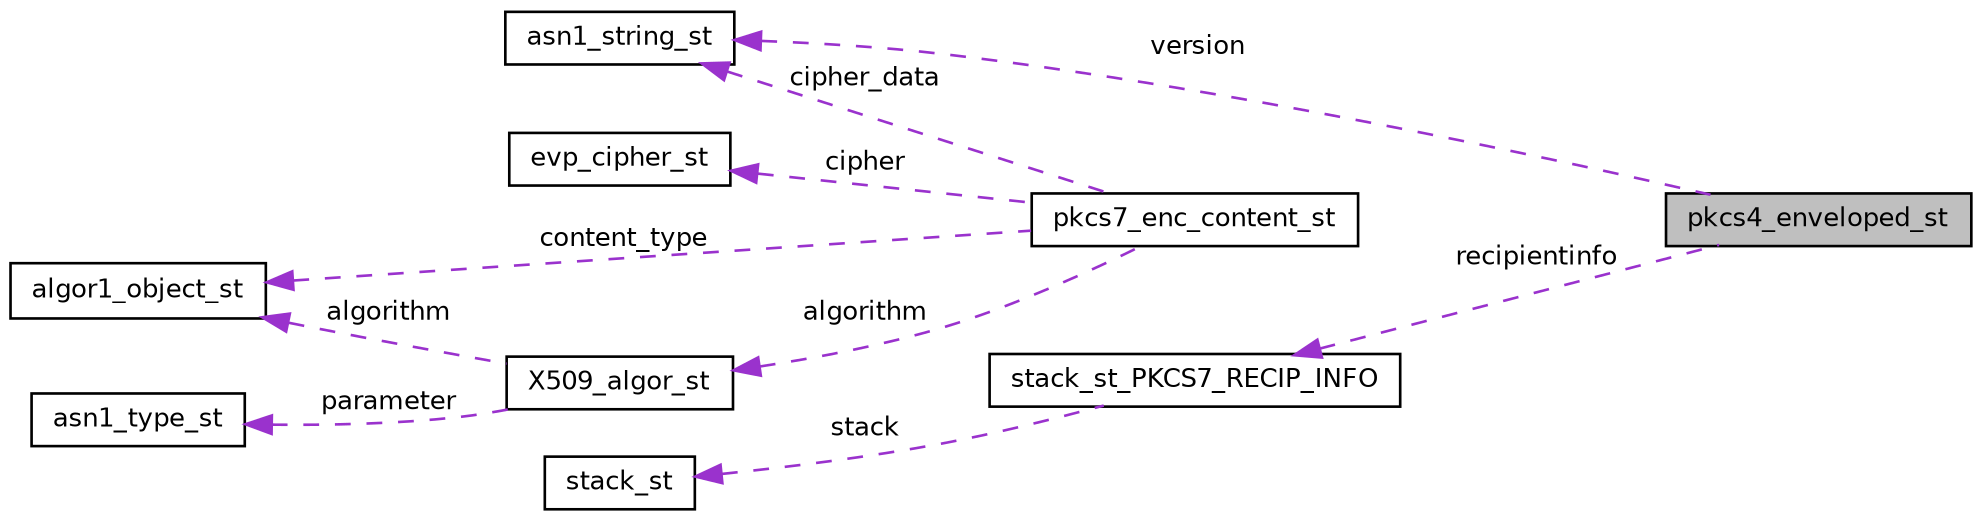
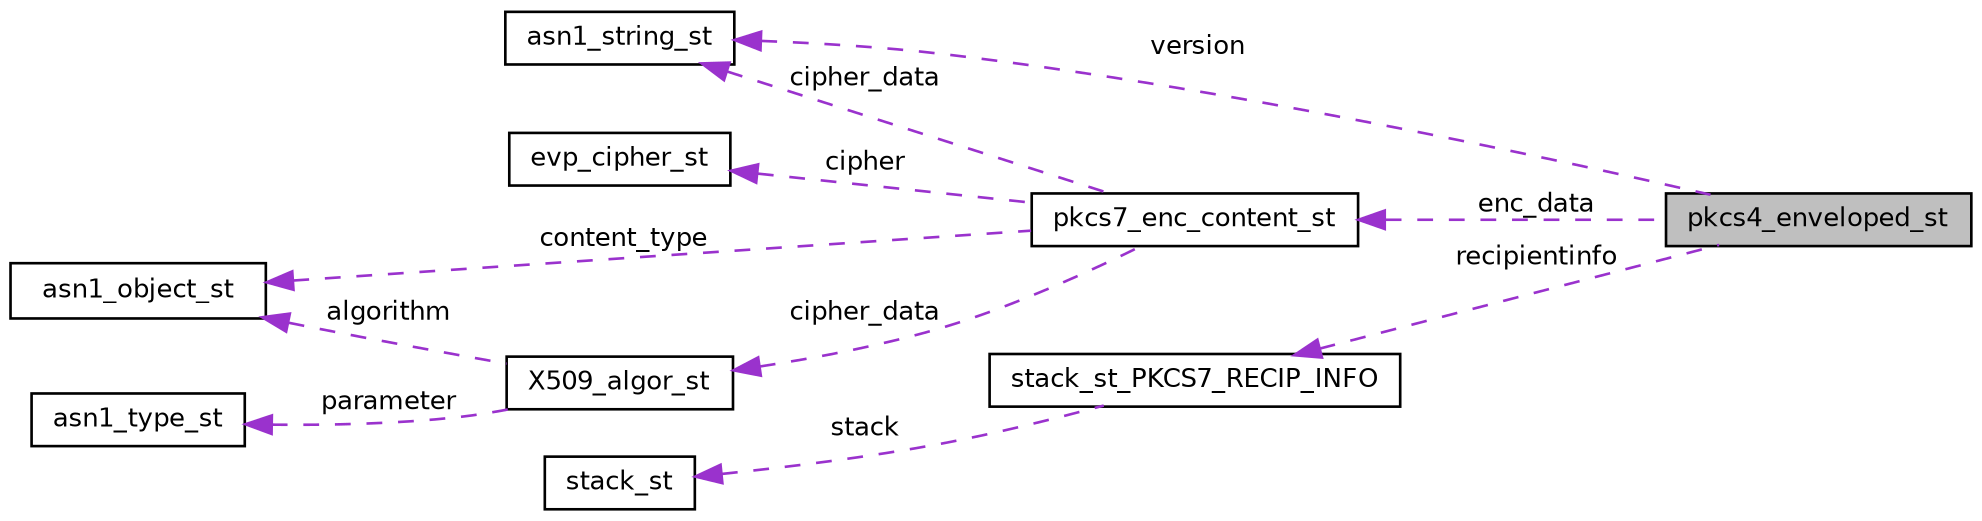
none -> (1526, 220)
(138, 291) -> (138, 291)
(862, 313) -> (862, 313)
